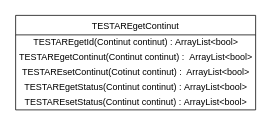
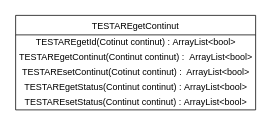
(136, 42) -> (136, 42)
